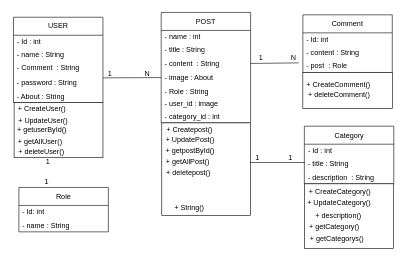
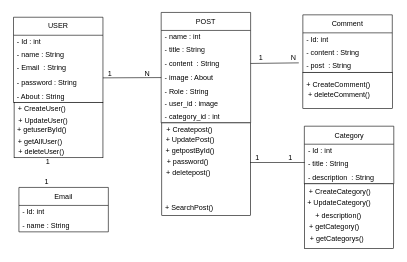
(330, 66) -> (334, 66)
(51, 68) -> (45, 68)
(188, 162) -> (188, 162)
(64, 197) -> (64, 197)
(189, 207) -> (189, 207)
